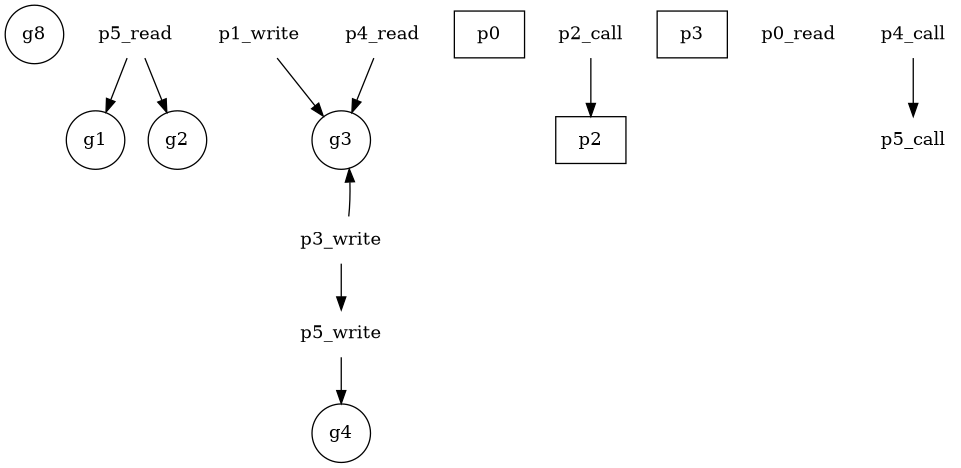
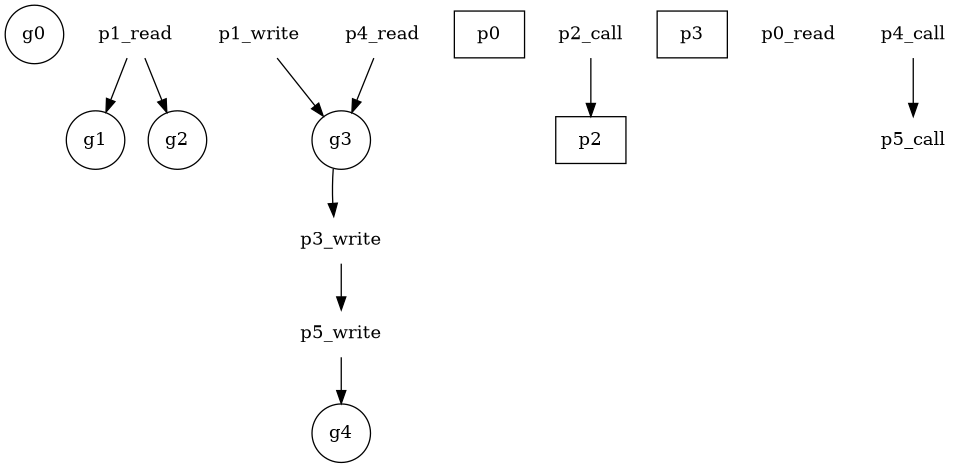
(34, 34) -> (34, 34)
(136, 34) -> (136, 34)
(350, 199) -> (332, 186)
